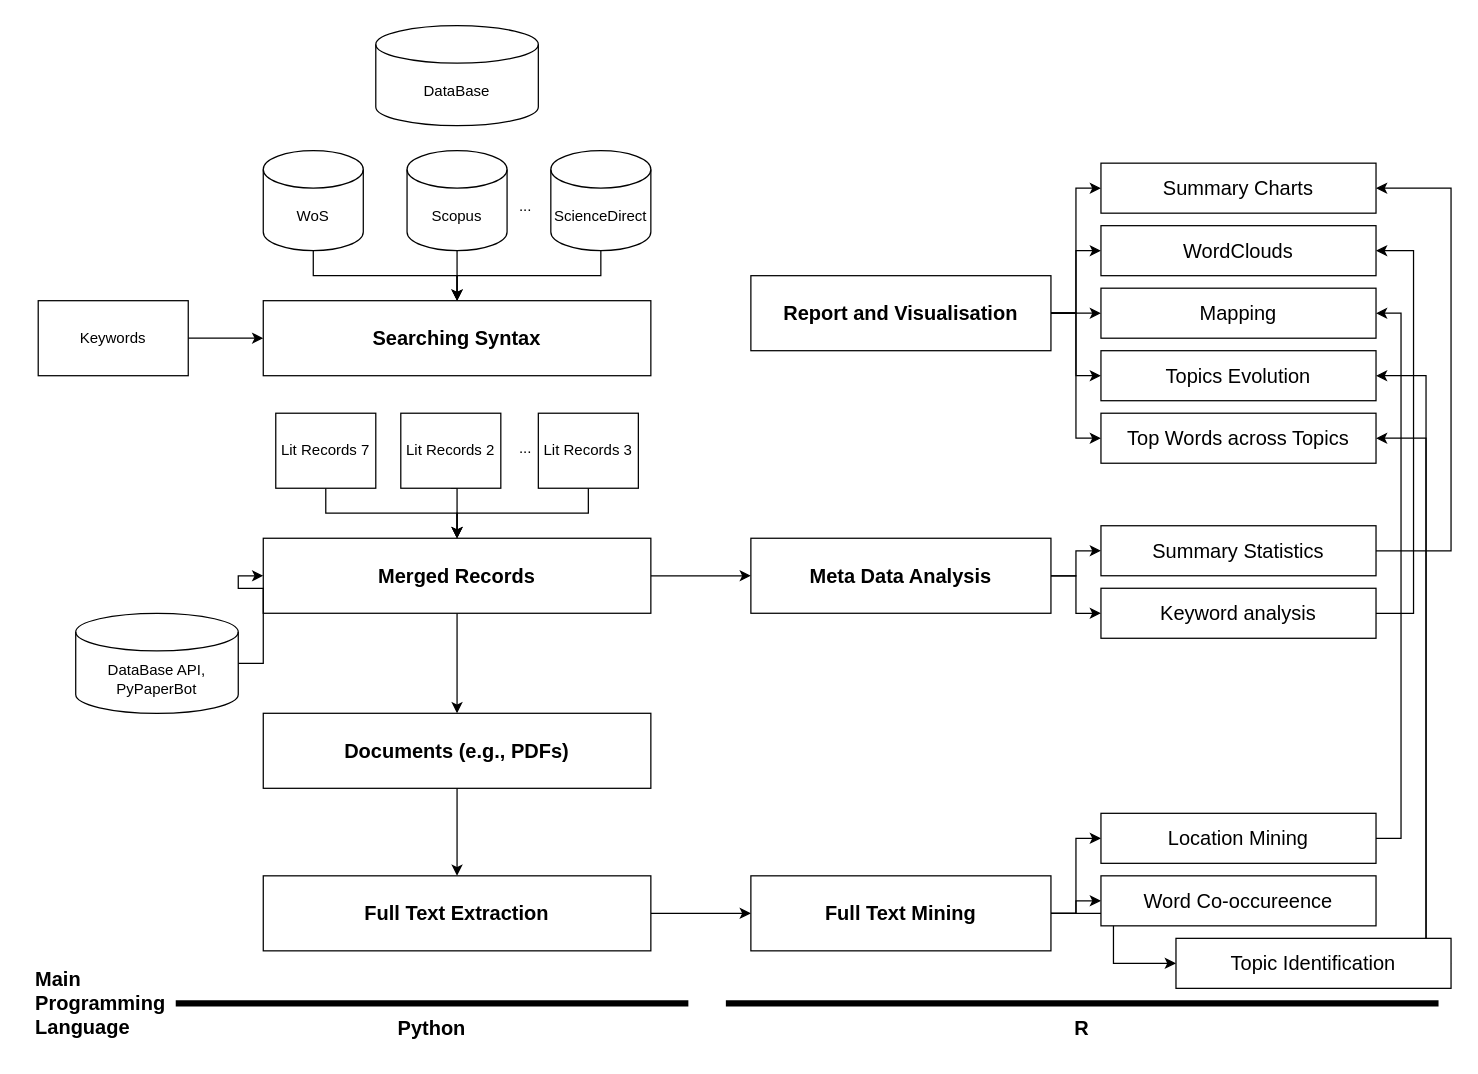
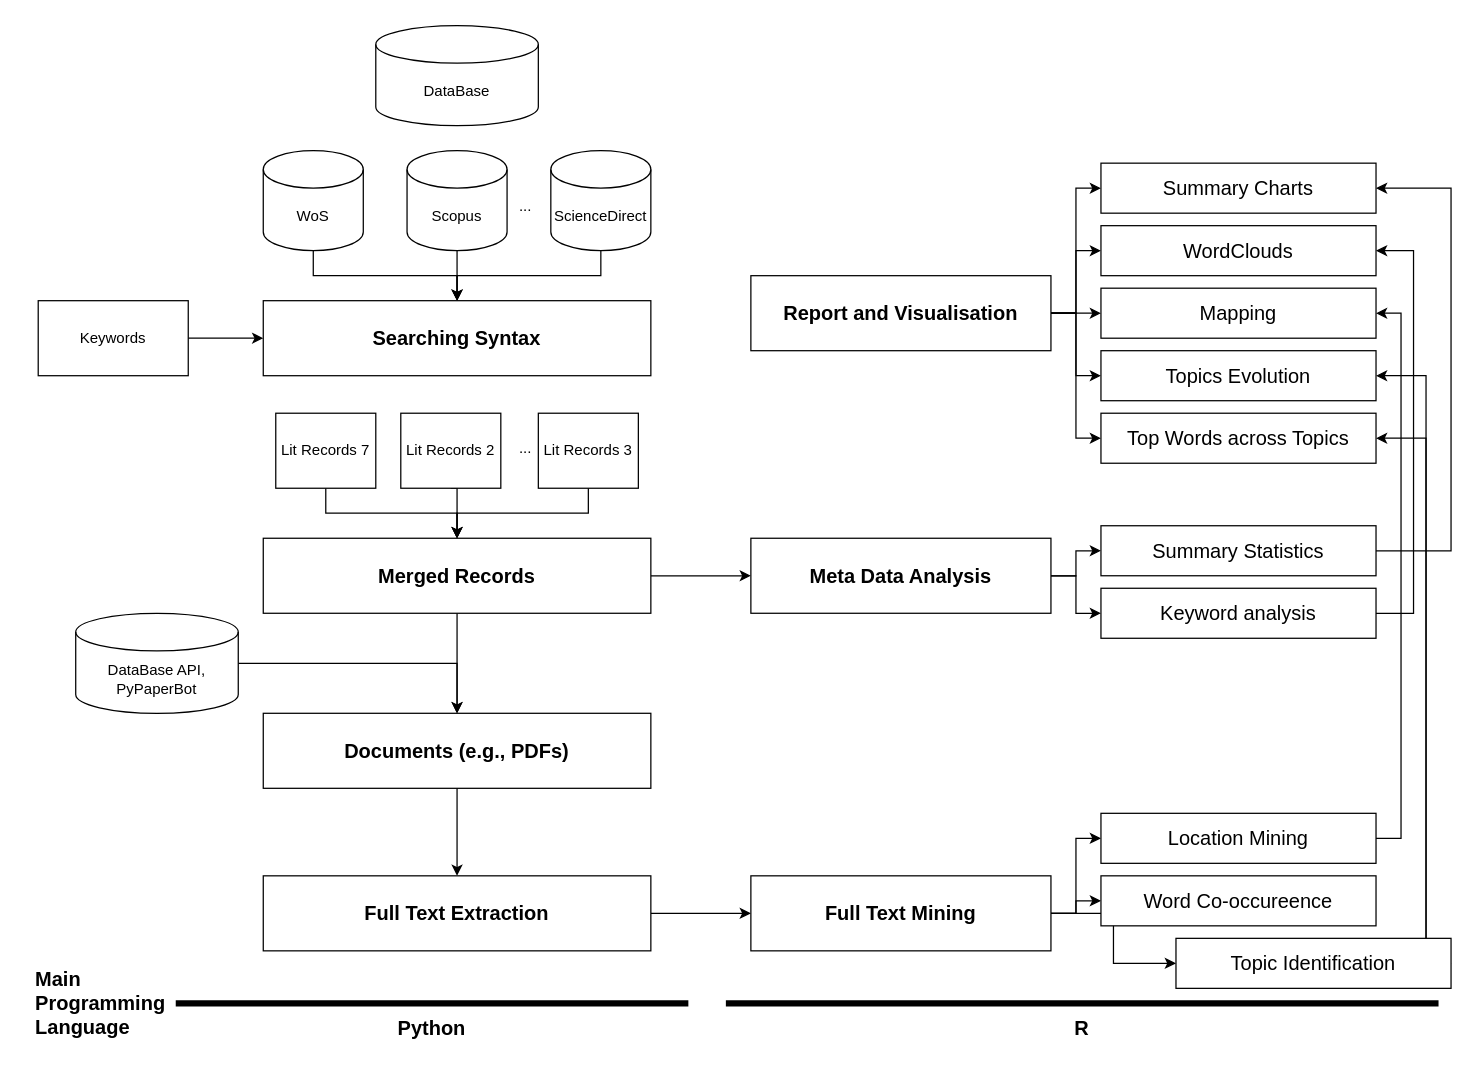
(238, 587) -> (358, 663)
